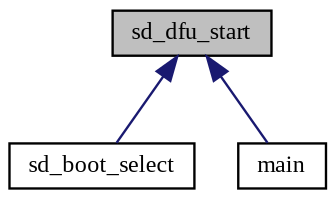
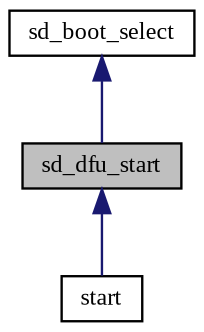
(140, 110) -> (102, 112)
(282, 166) -> (102, 299)
